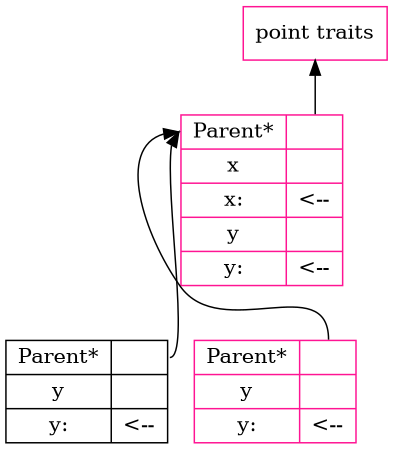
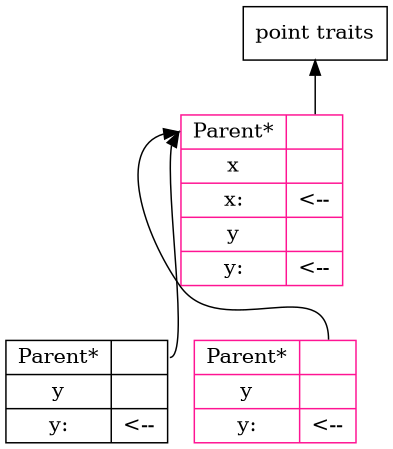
(315, 33) -> (315, 33)
